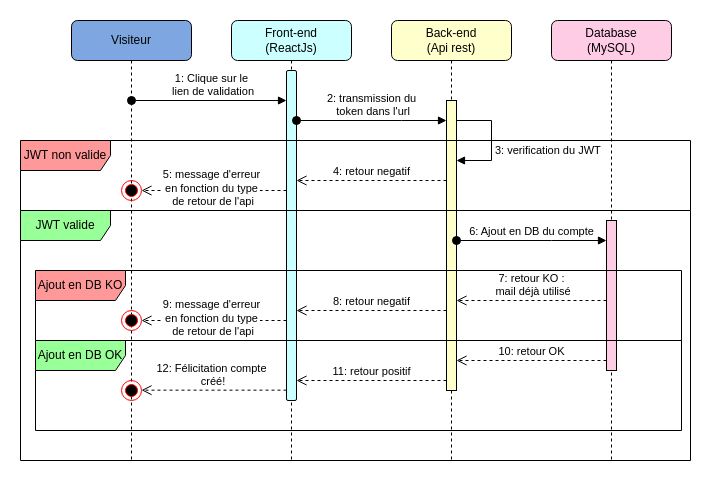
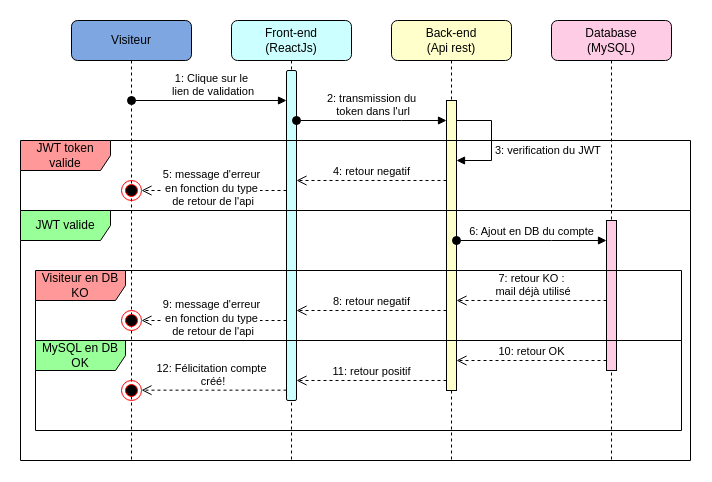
(66, 156) -> (66, 156)
(81, 286) -> (81, 286)
(81, 356) -> (81, 356)
